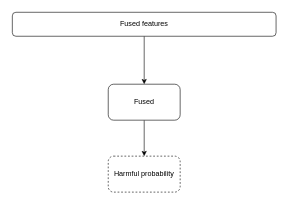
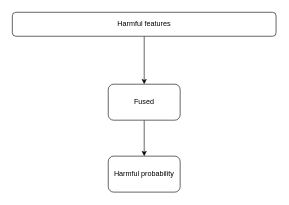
(144, 24) -> (144, 24)
(144, 174) -> (144, 174)
